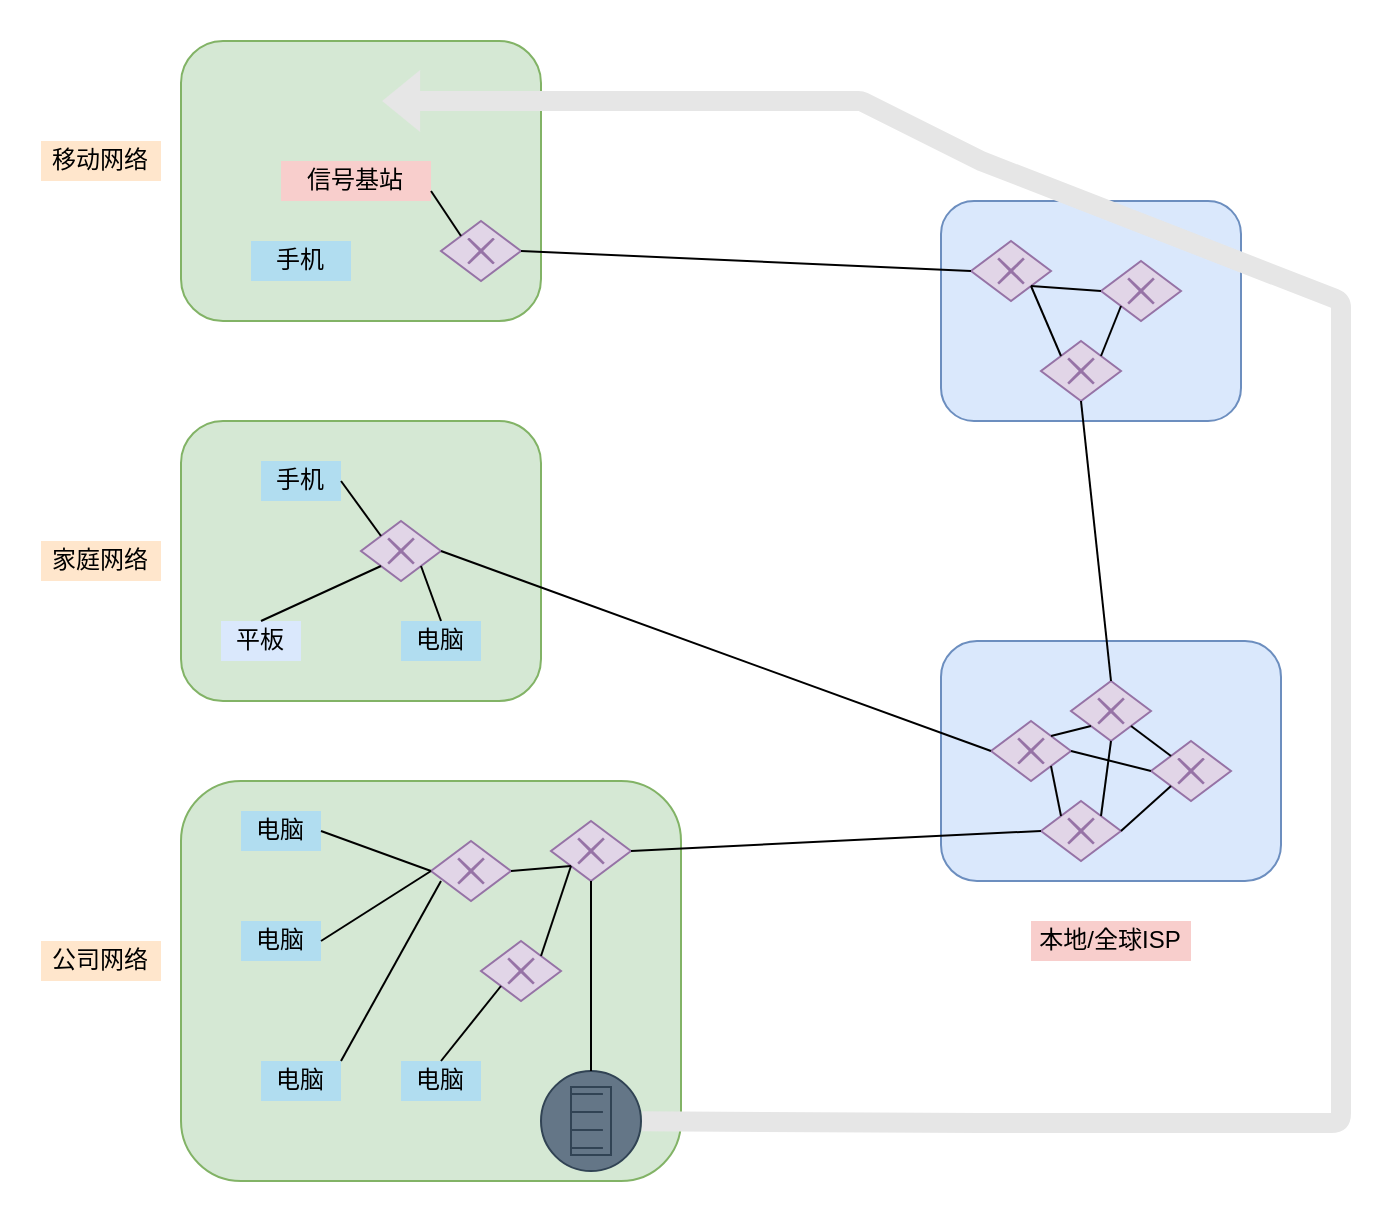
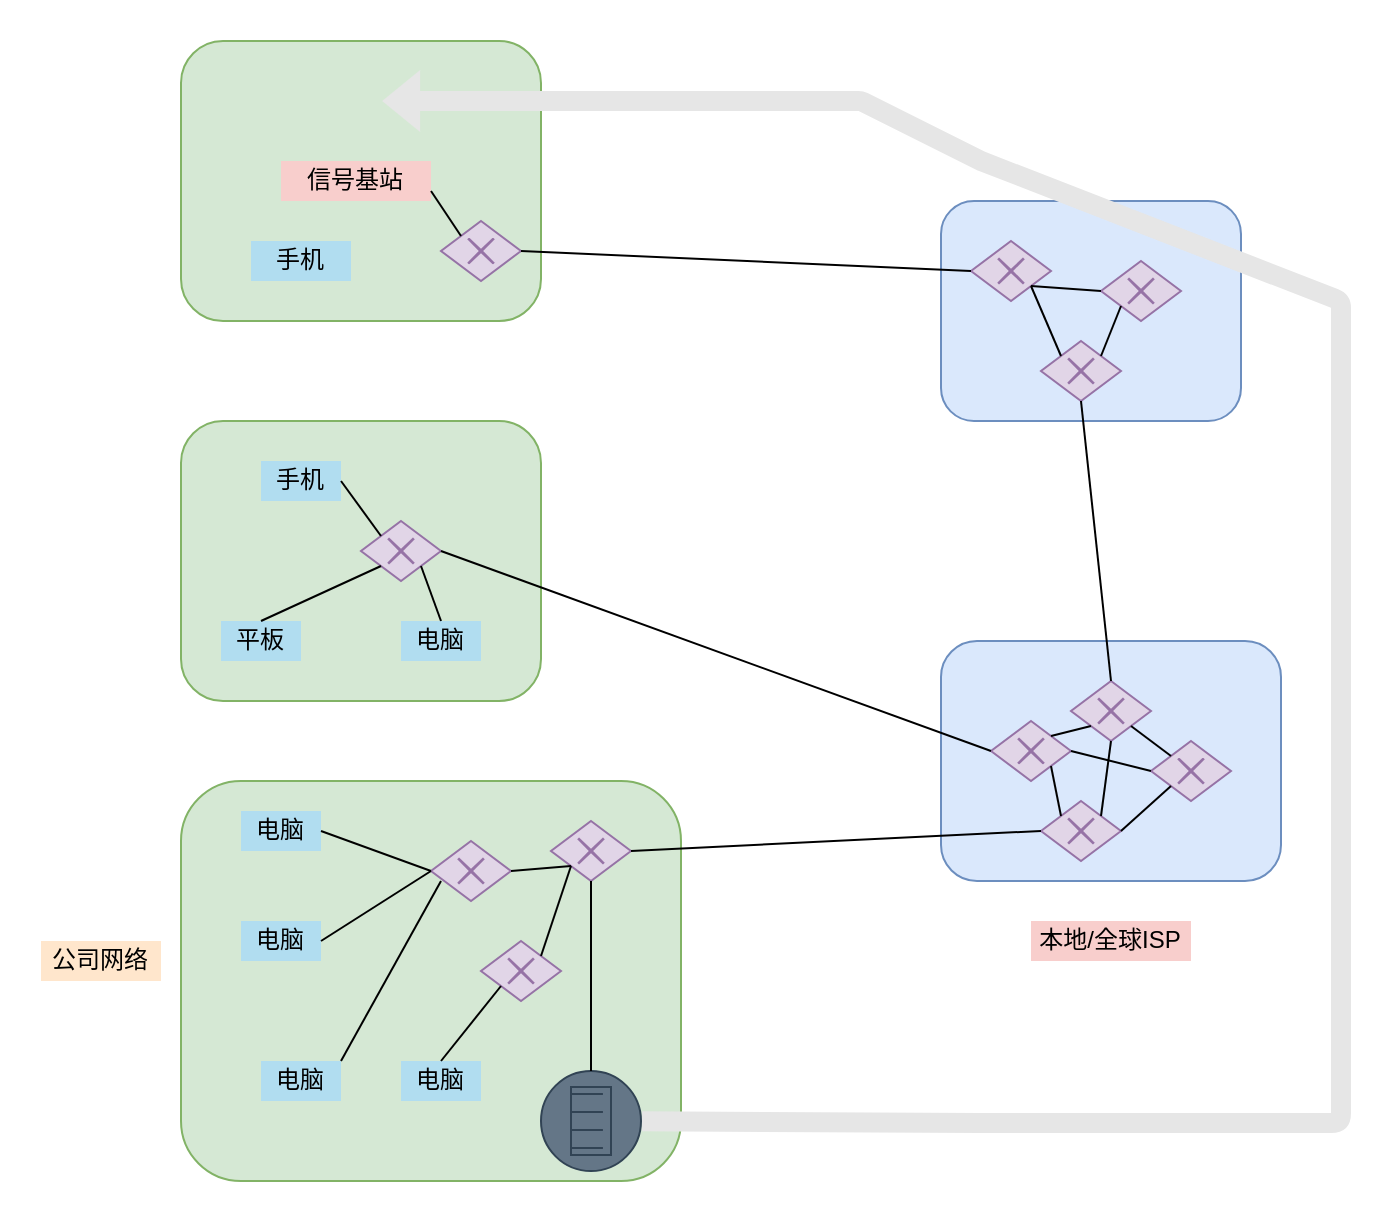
(101, 161) -> none
(101, 561) -> none
(261, 641) -> (261, 641)
